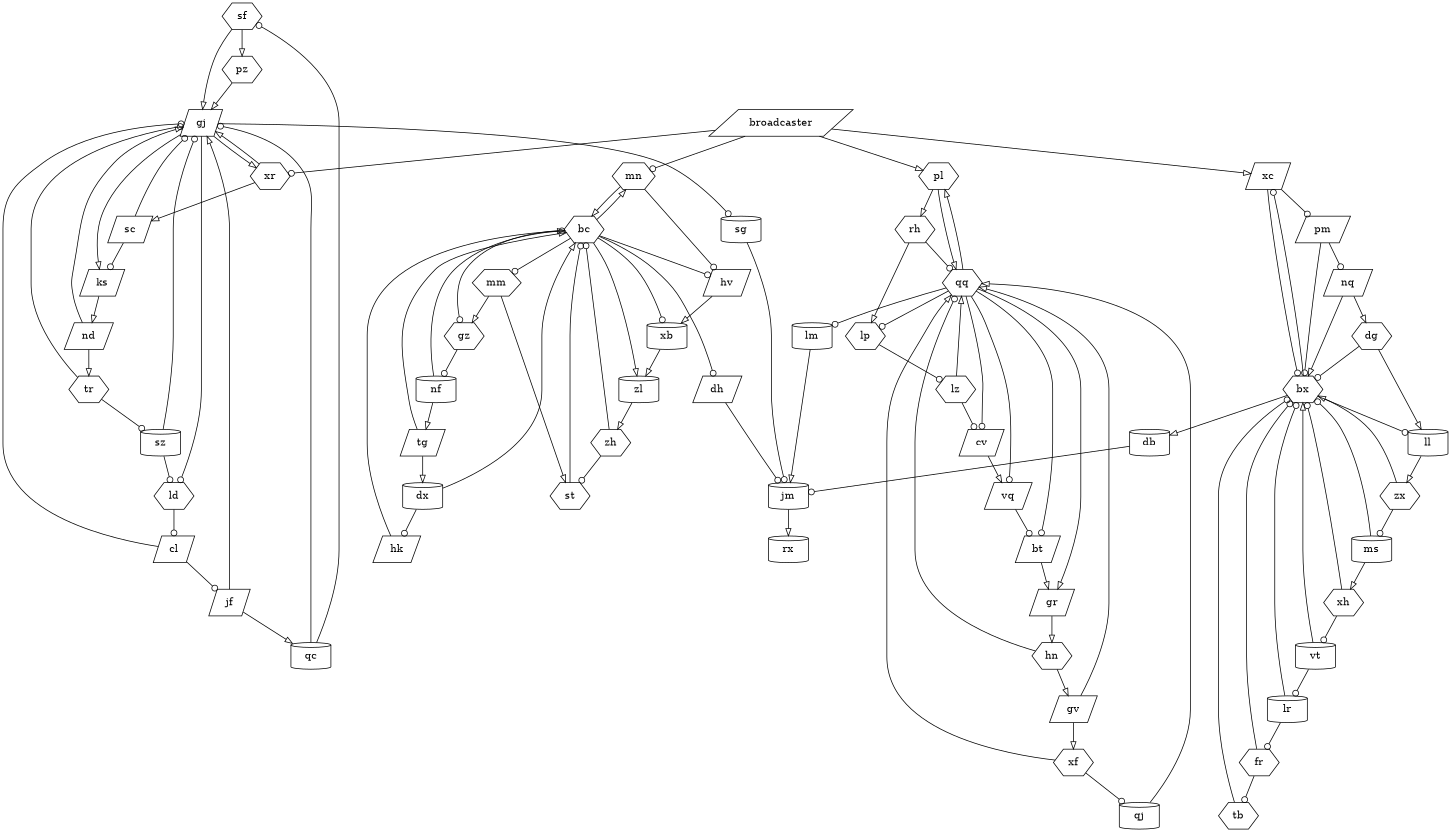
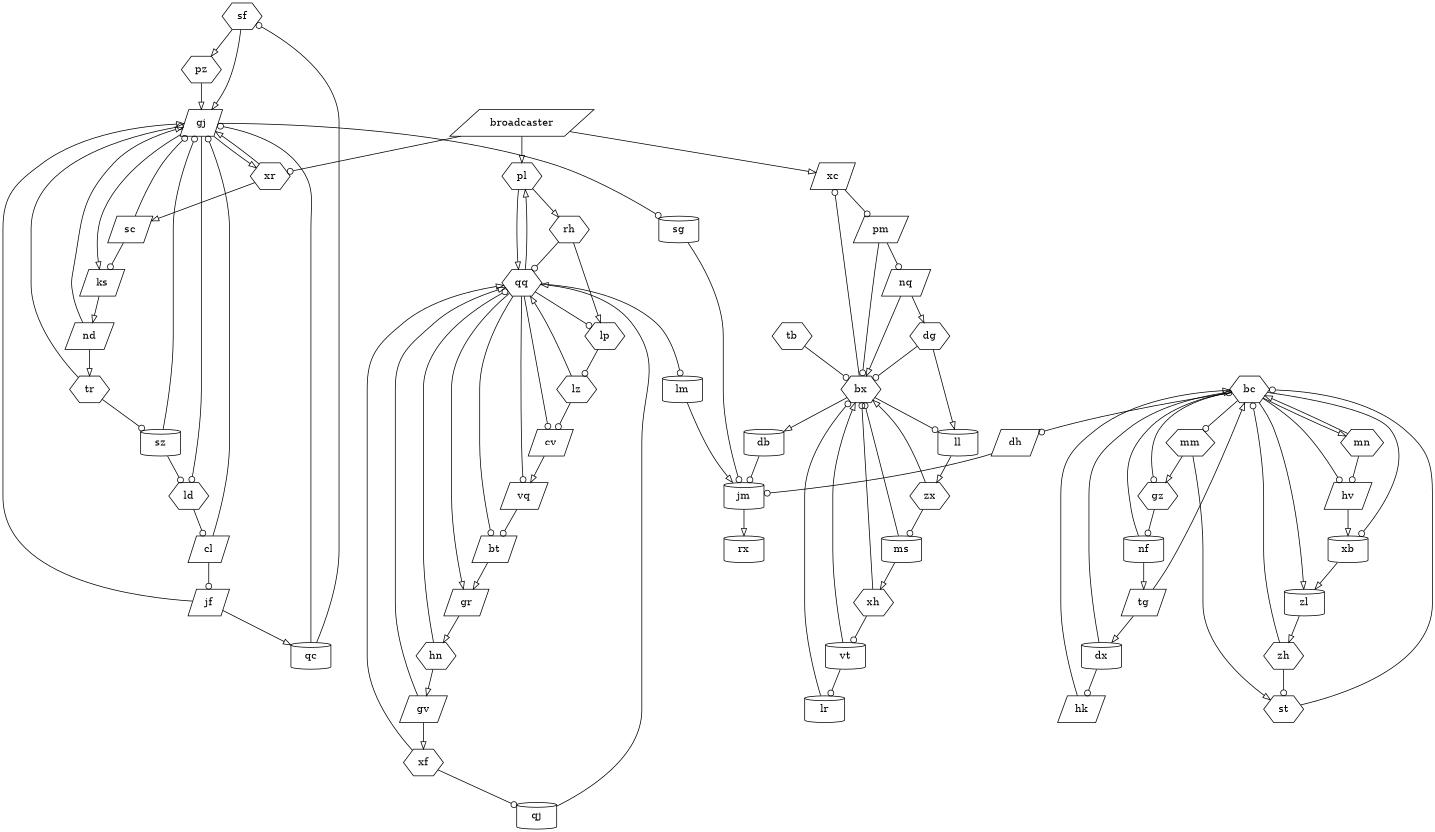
(700, 152) -> none
(1280, 280) -> none
(1259, 762) -> none
